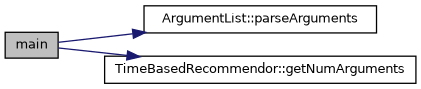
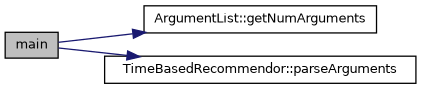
(260, 19) -> (260, 19)
(260, 70) -> (260, 70)
